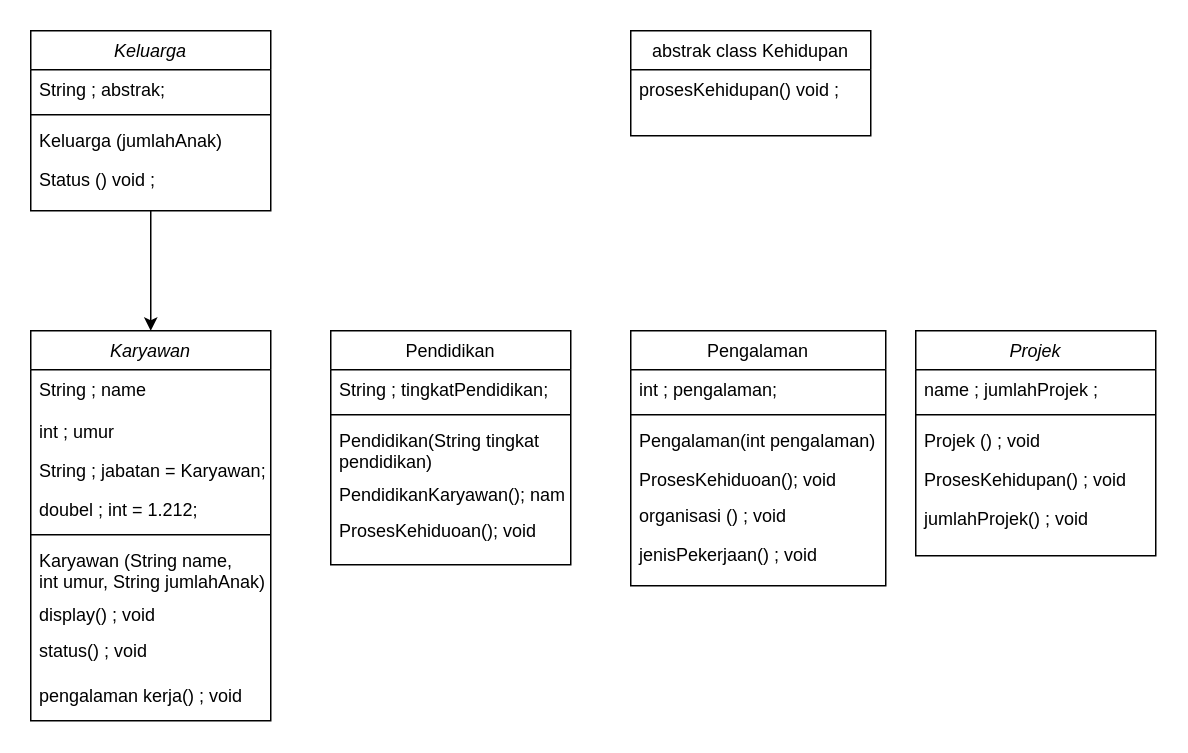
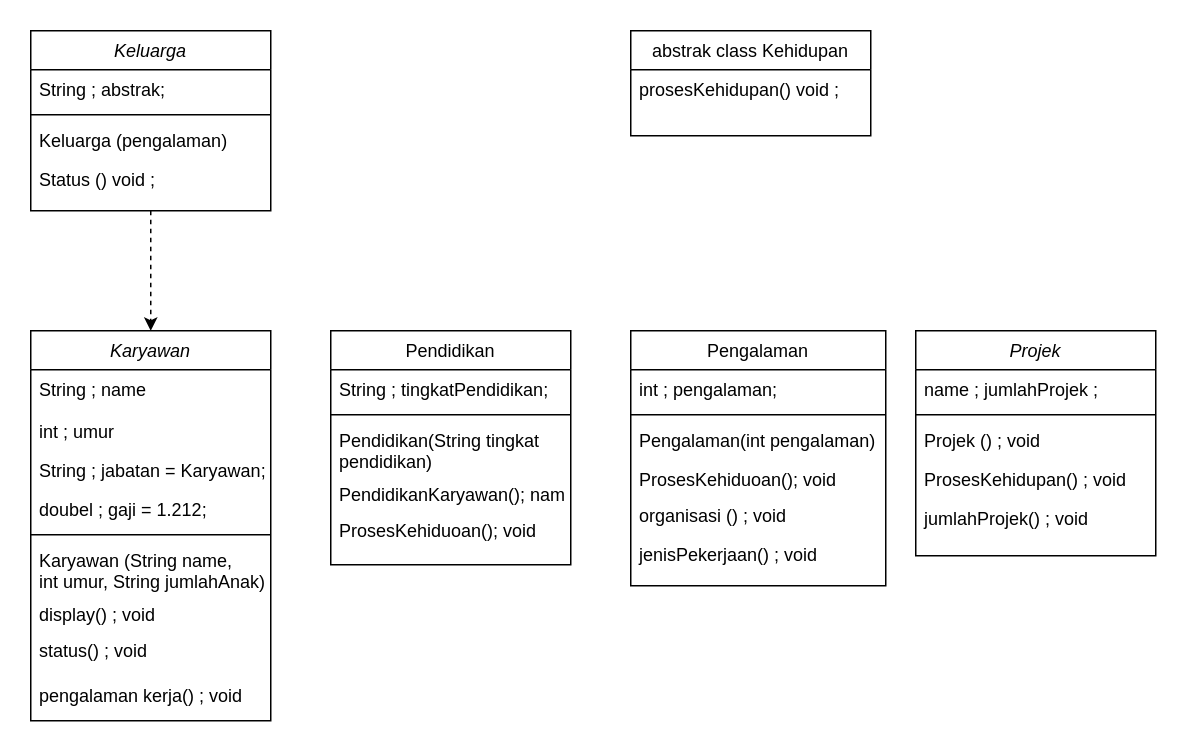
(138, 141) -> (138, 141)
(151, 266) -> (151, 266)
(126, 510) -> (131, 510)
